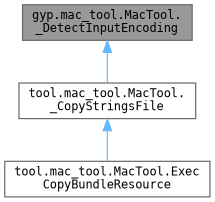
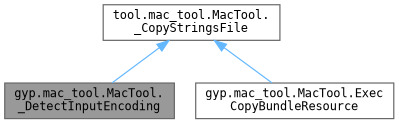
(107, 68) -> (136, 65)
(107, 179) -> (295, 101)
